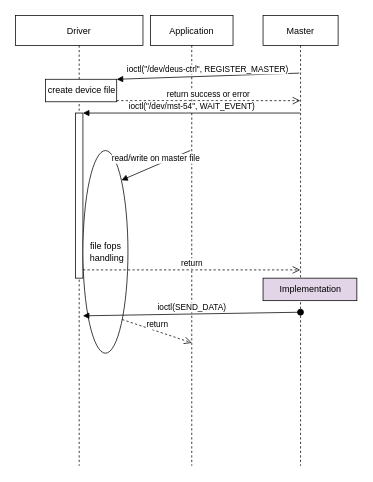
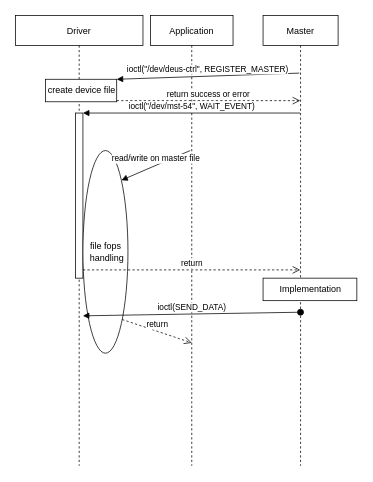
(310, 289) -> (310, 289)
